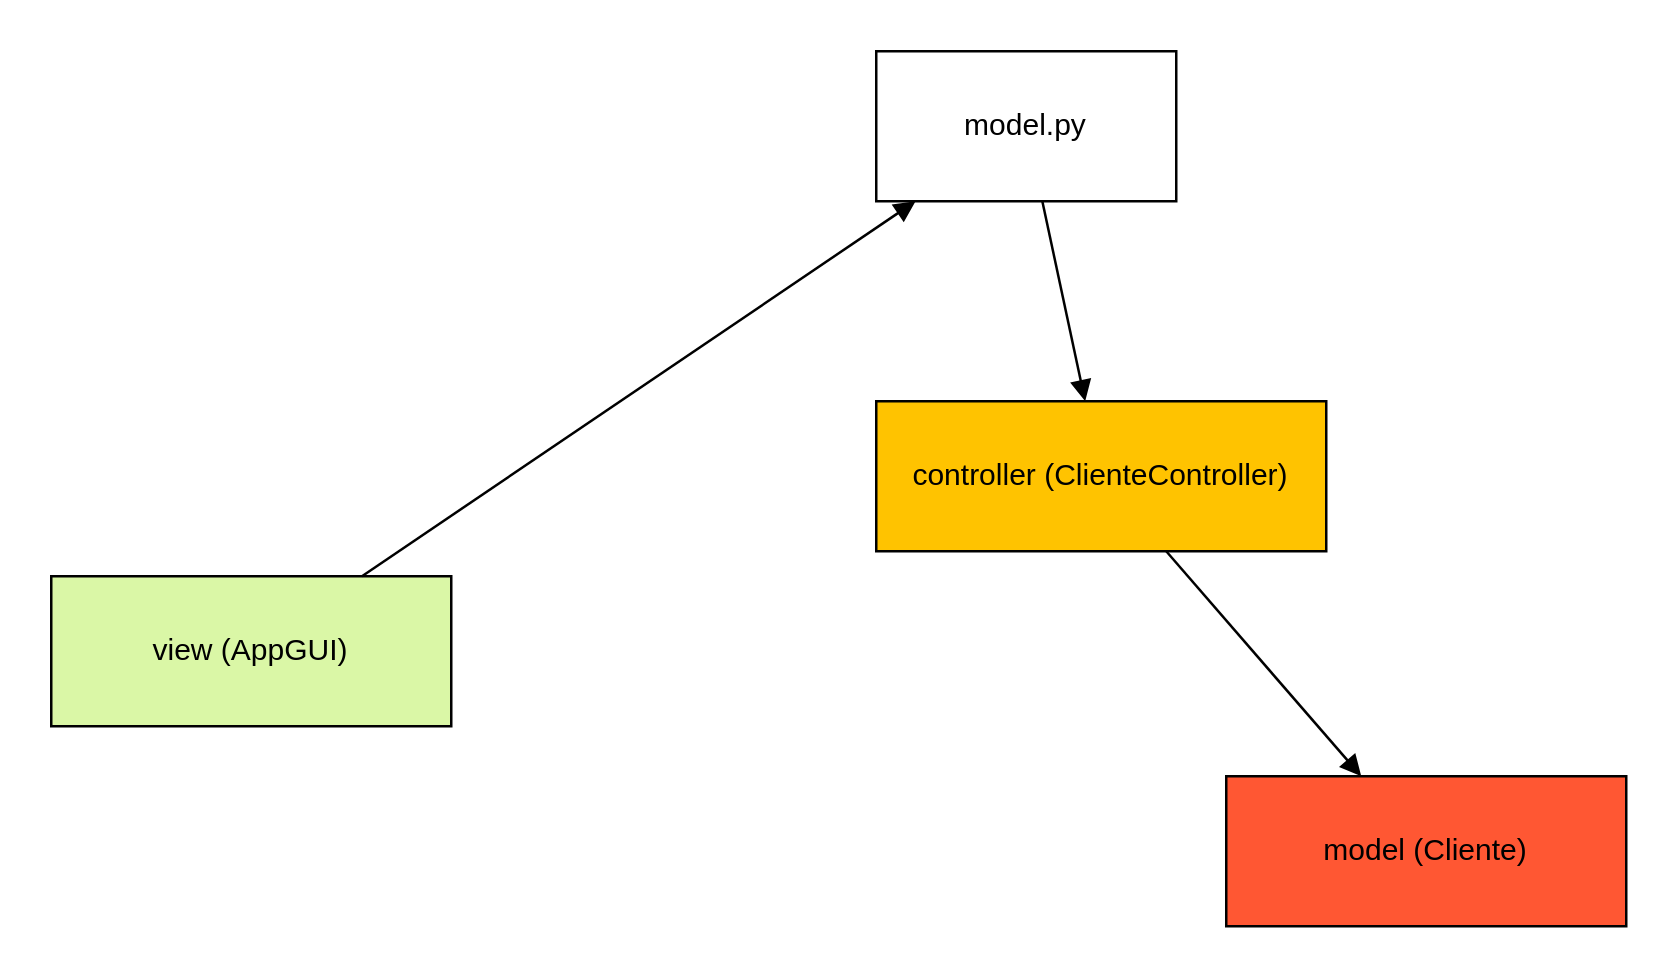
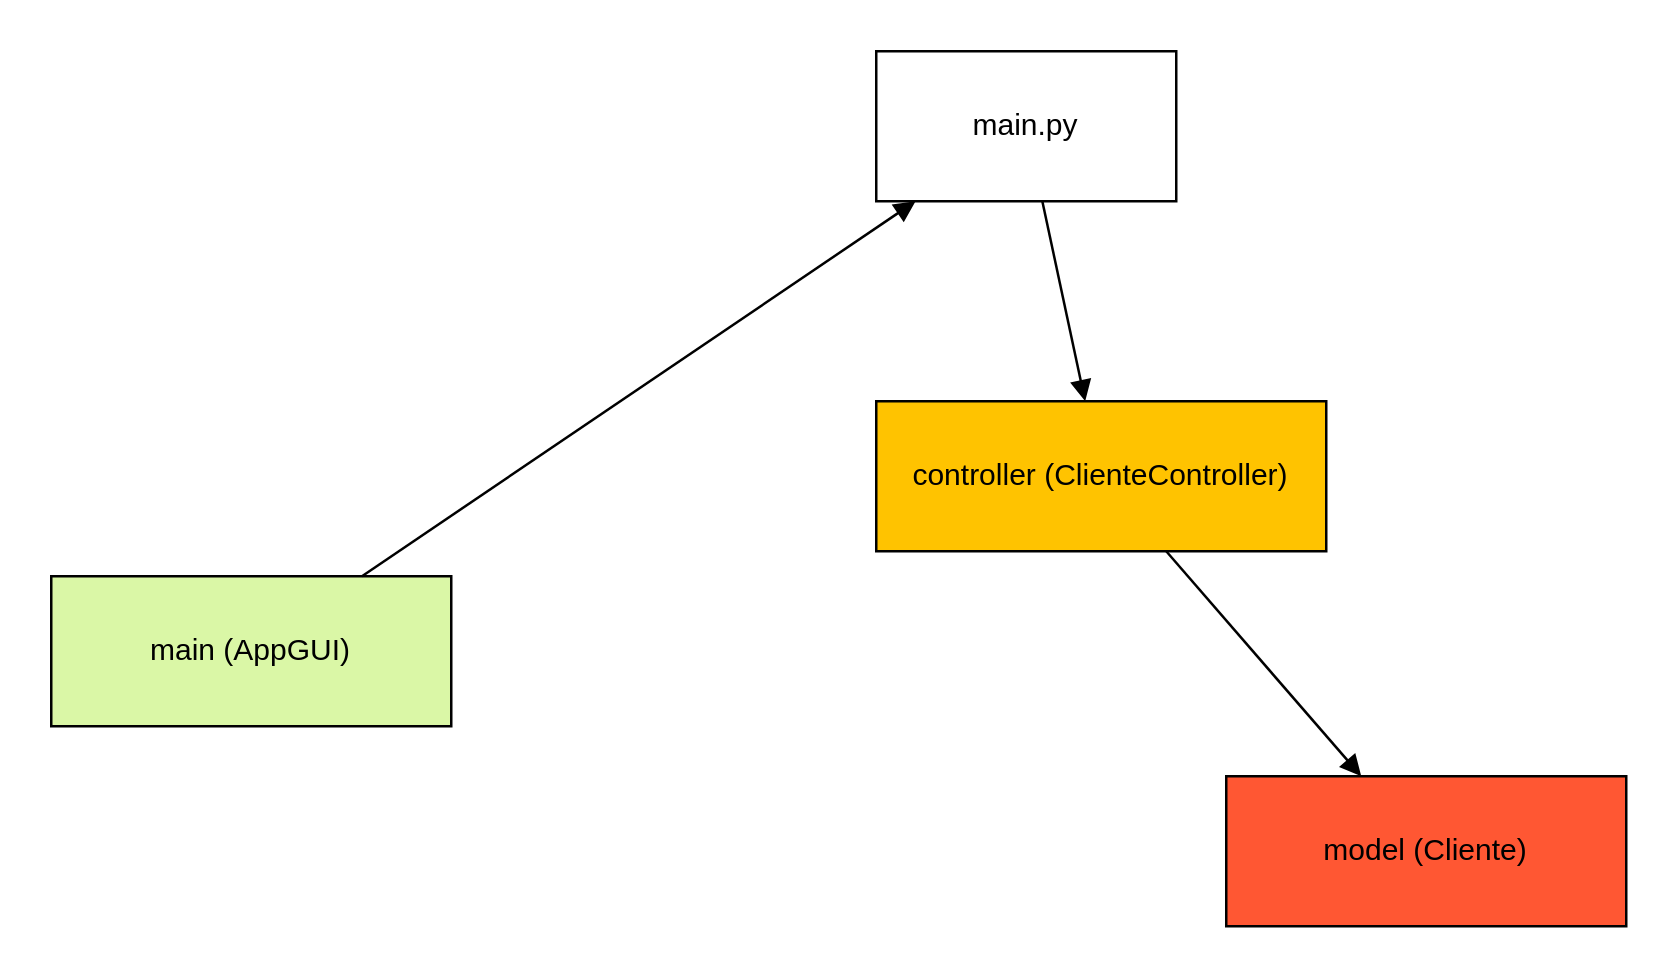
(1026, 126) -> (1026, 126)
(251, 651) -> (251, 651)
